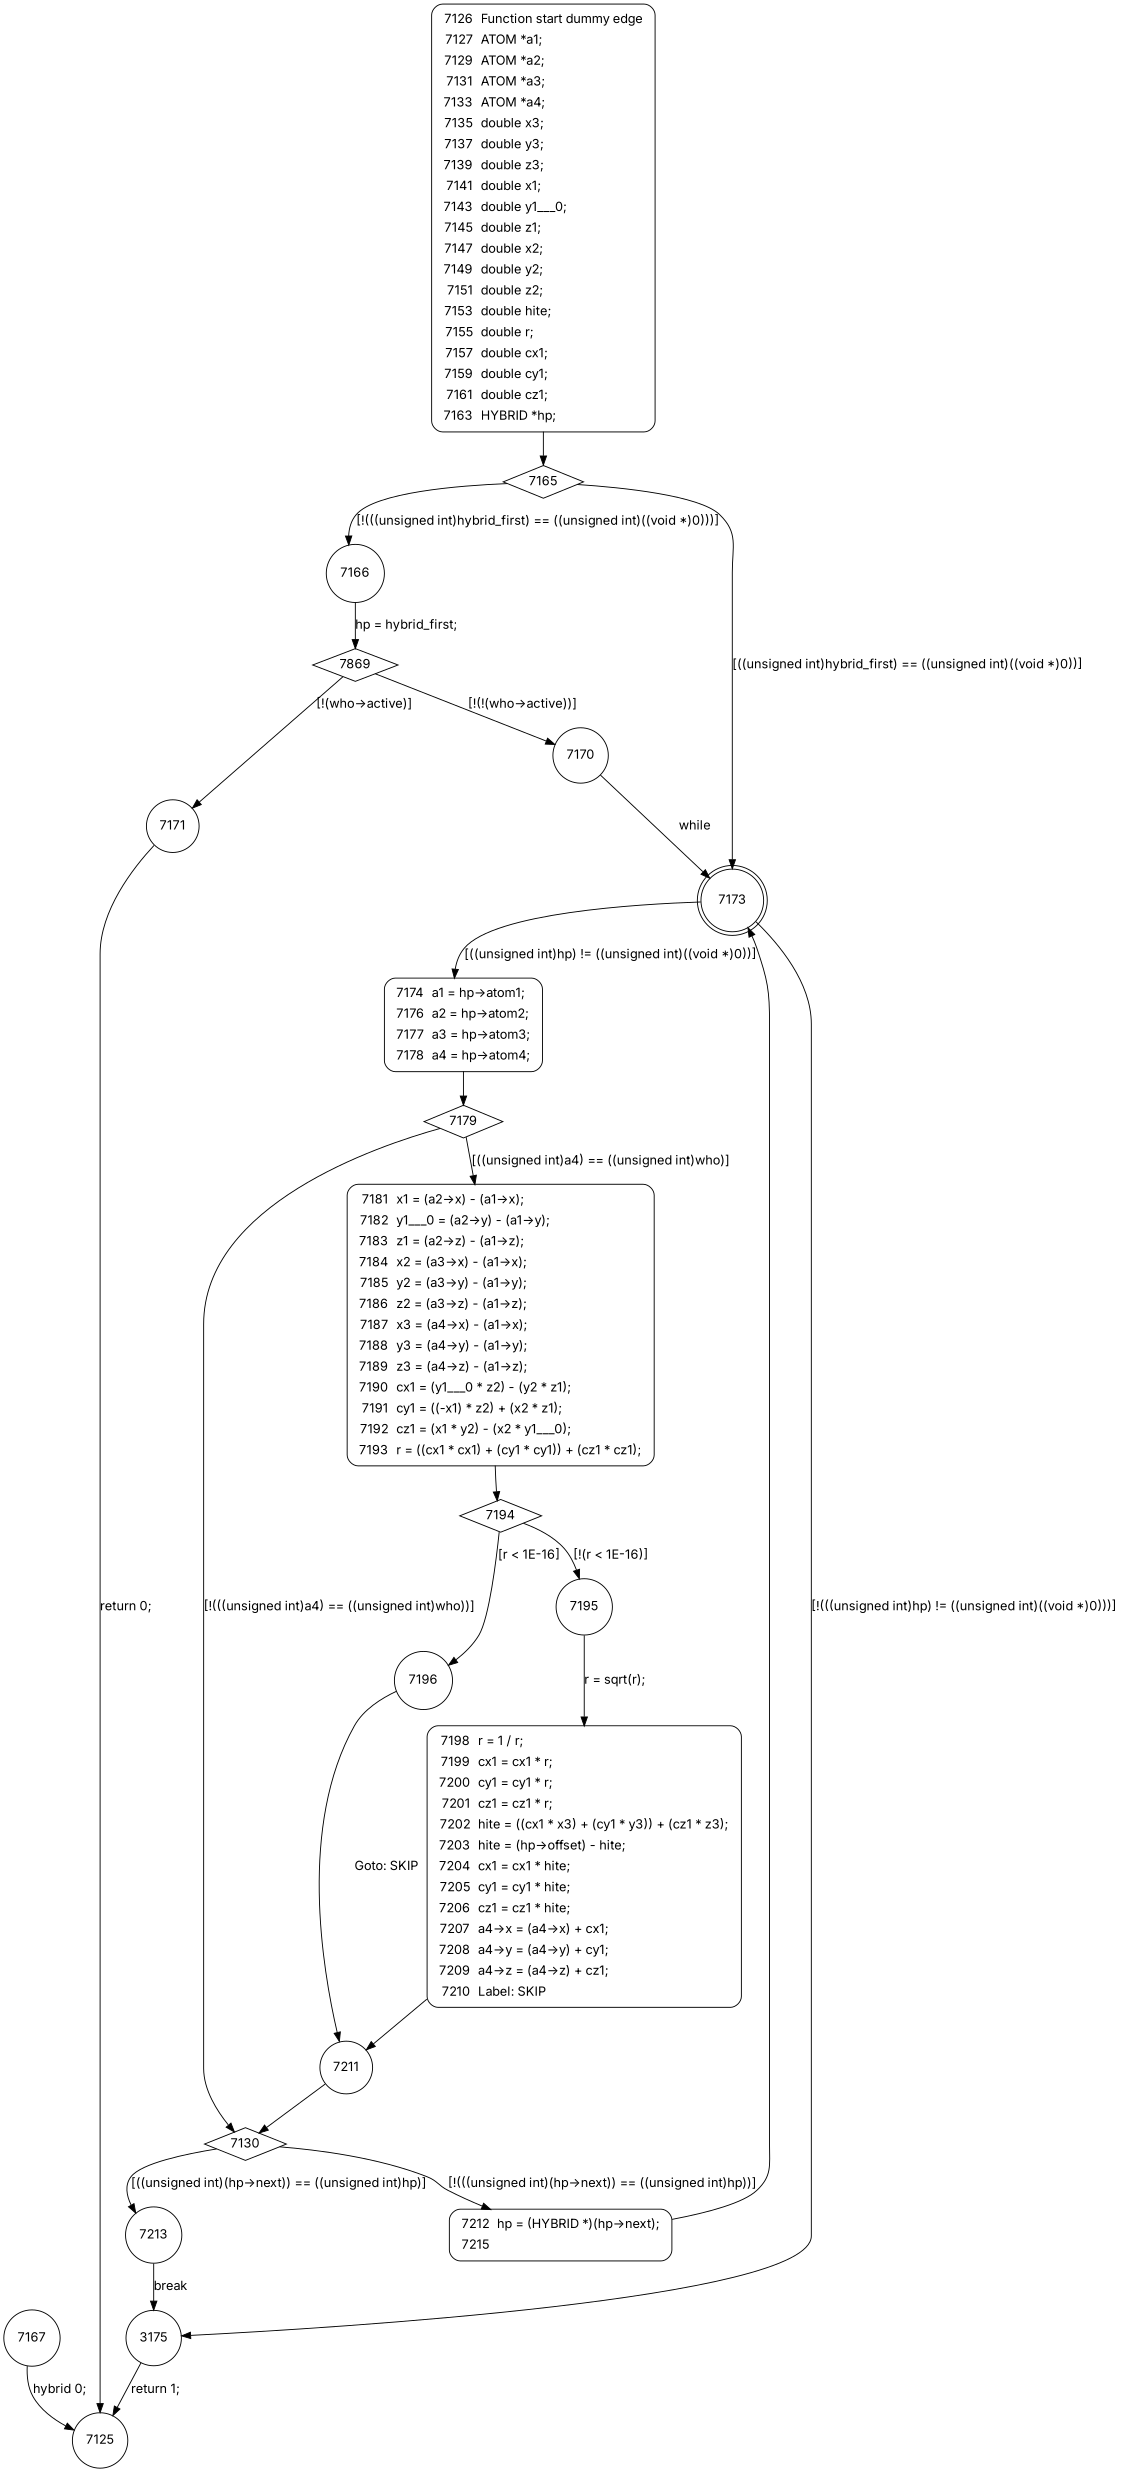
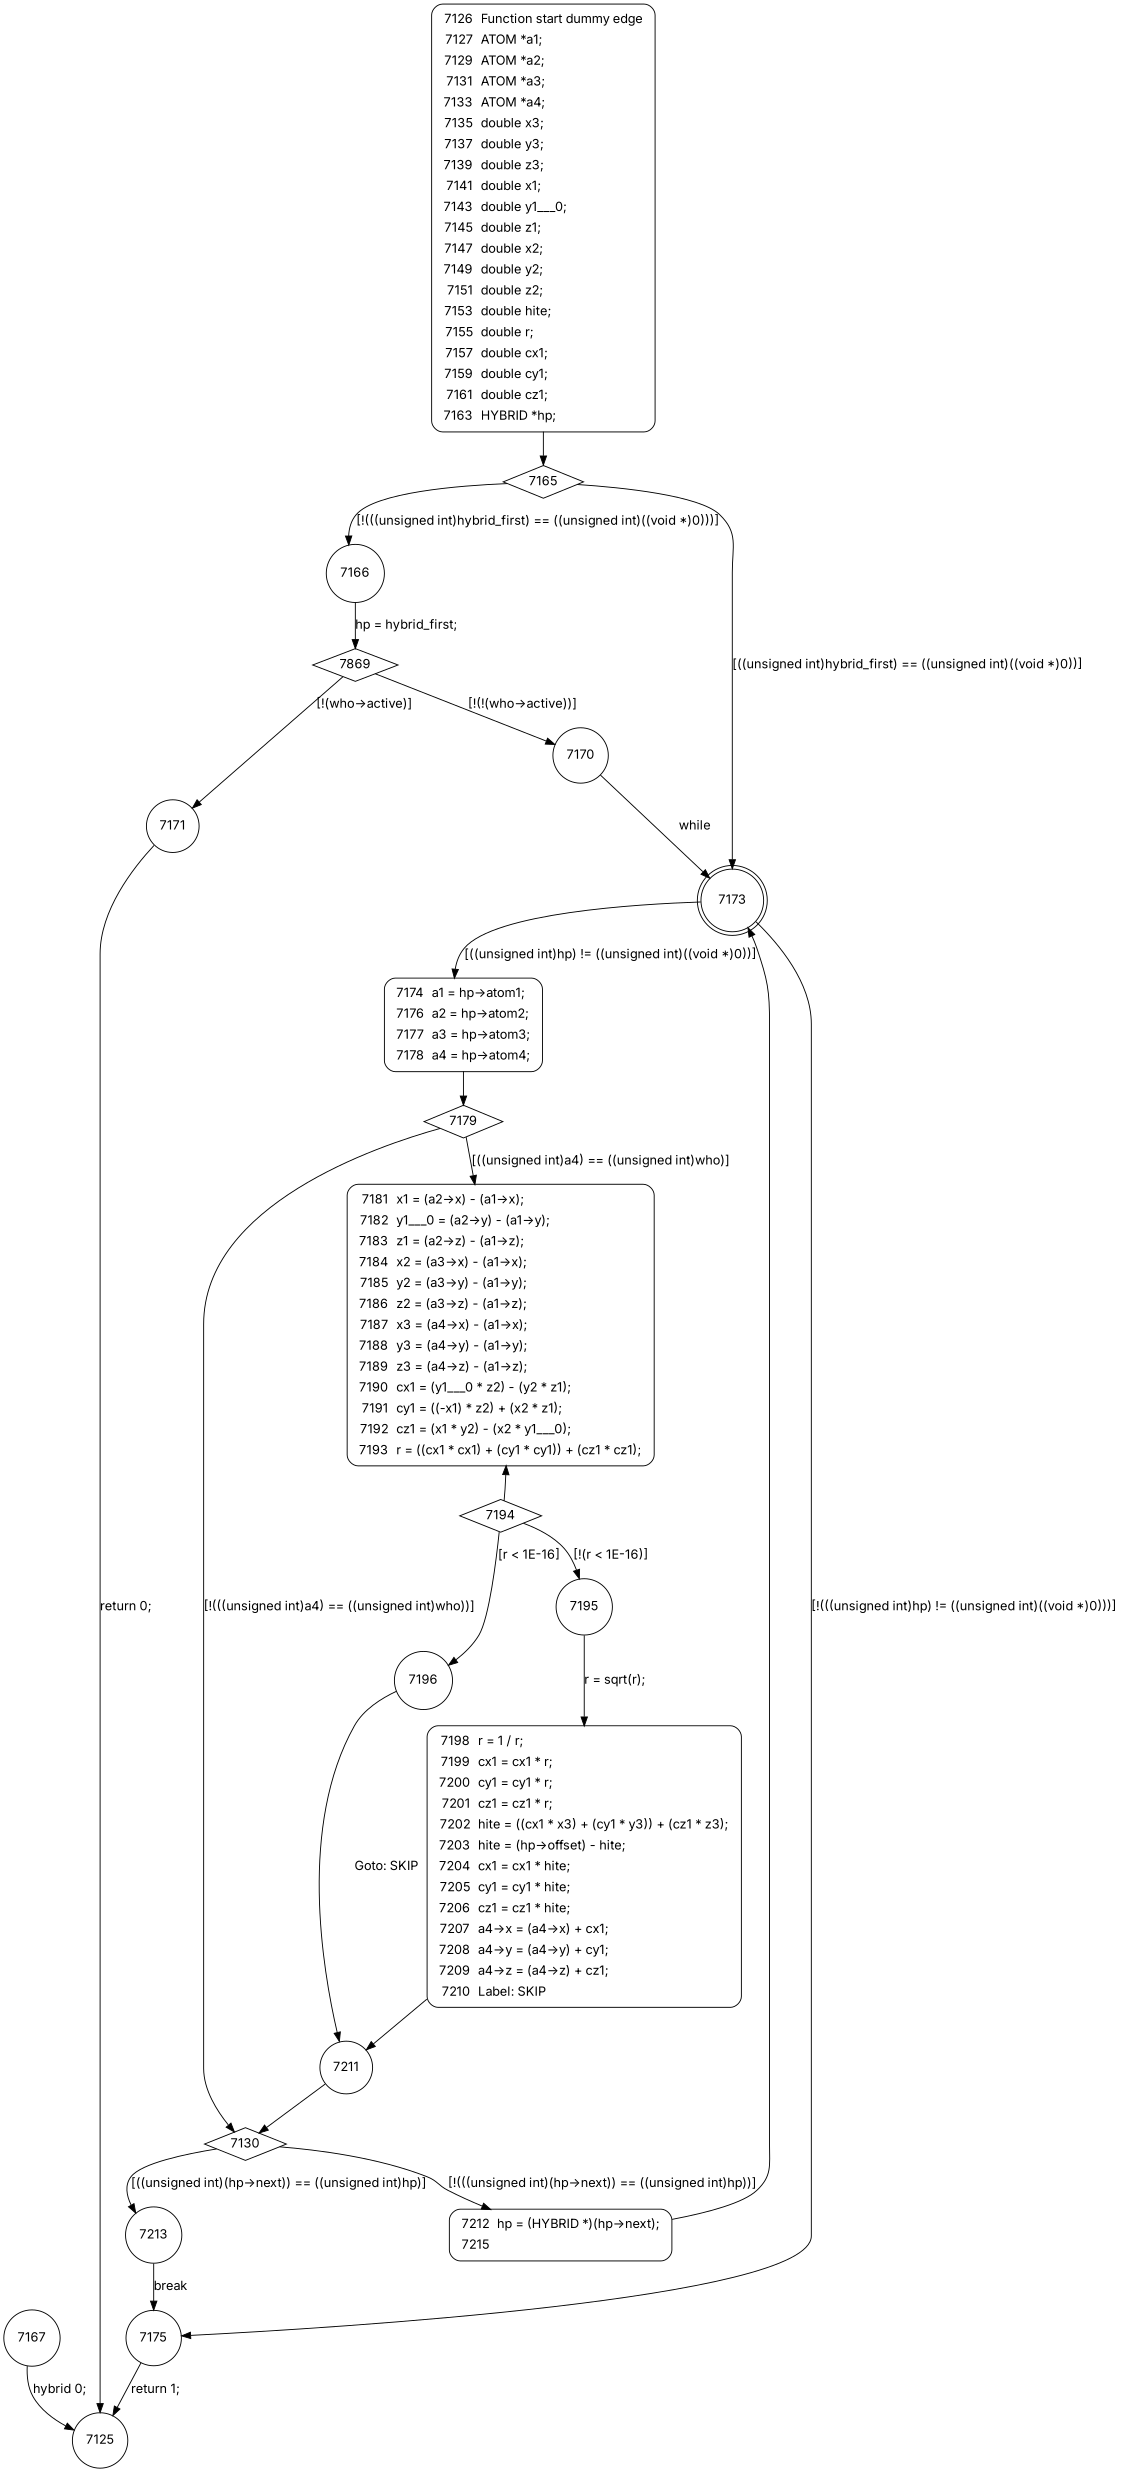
(496, 1479) -> (505, 1488)
(154, 2338) -> (154, 2338)
